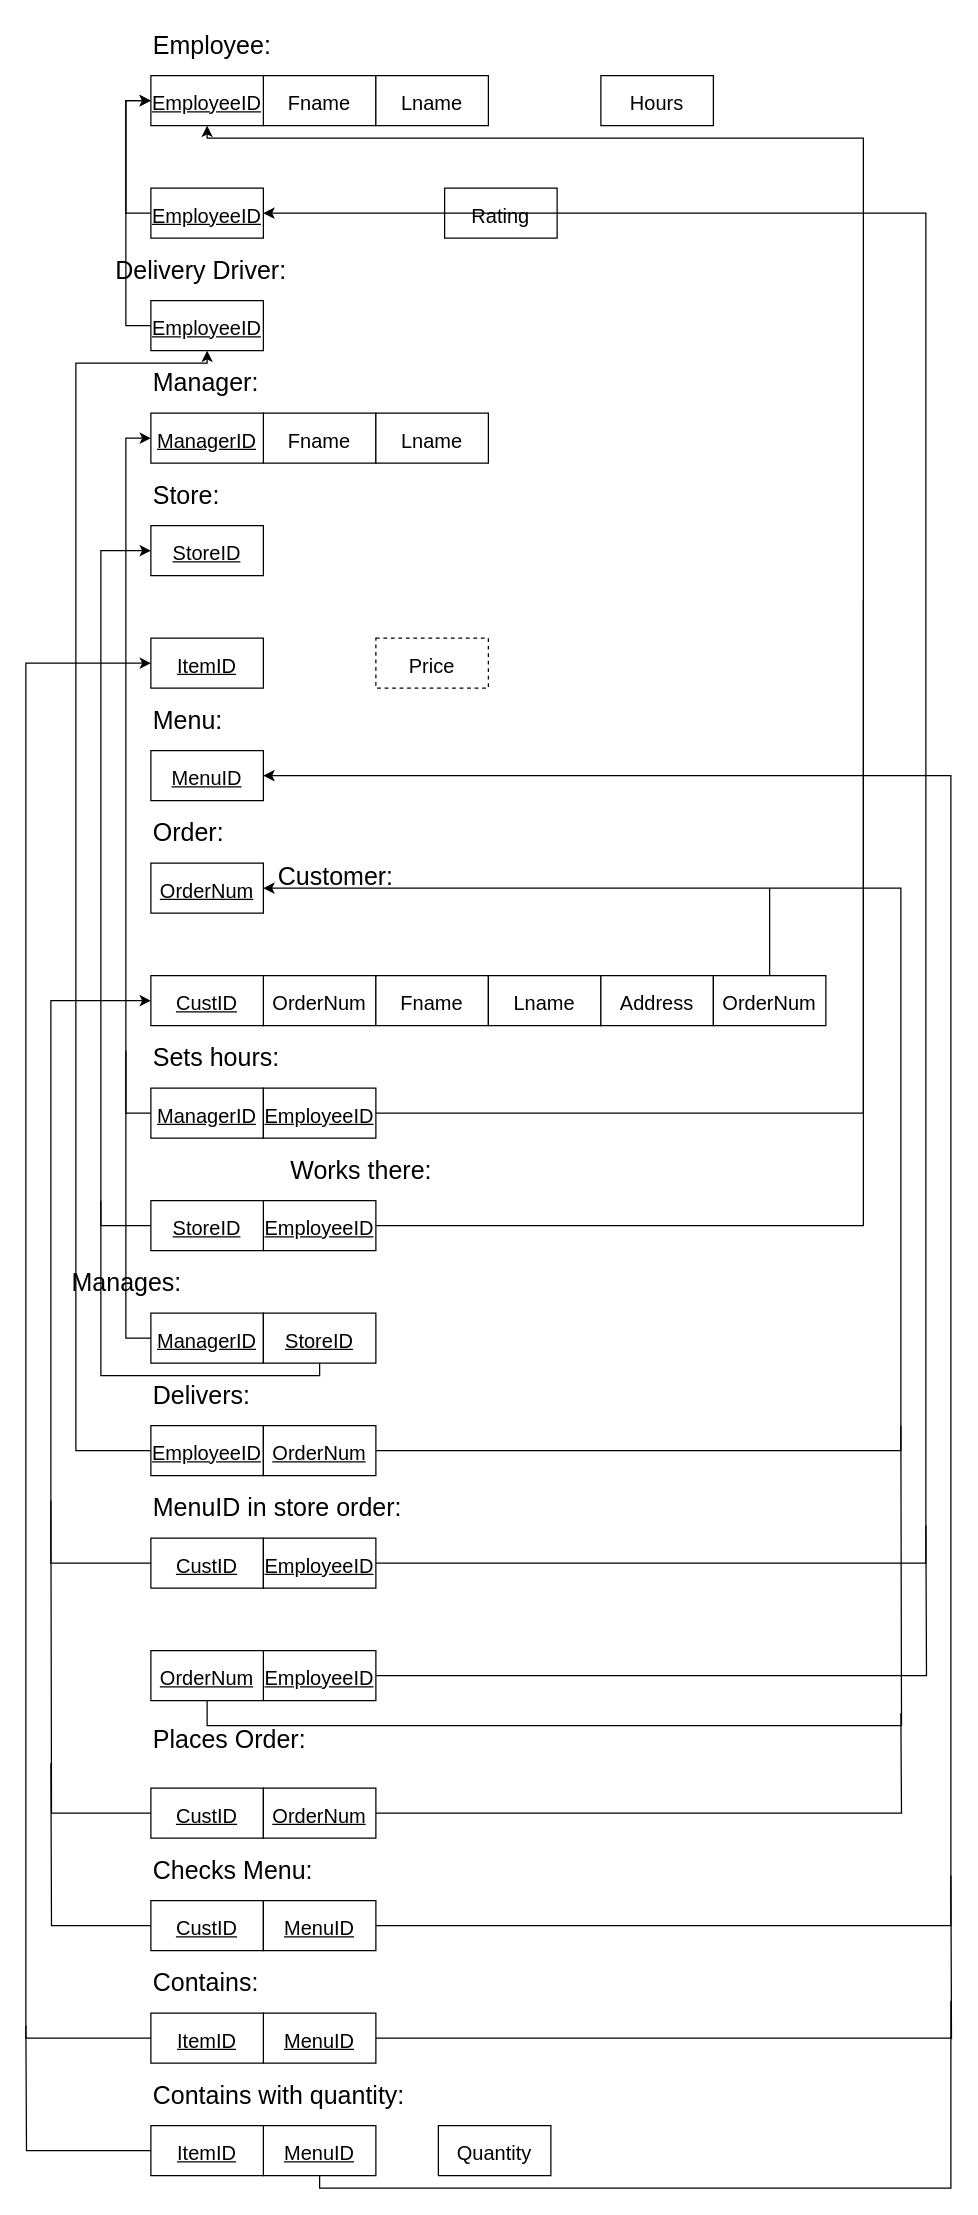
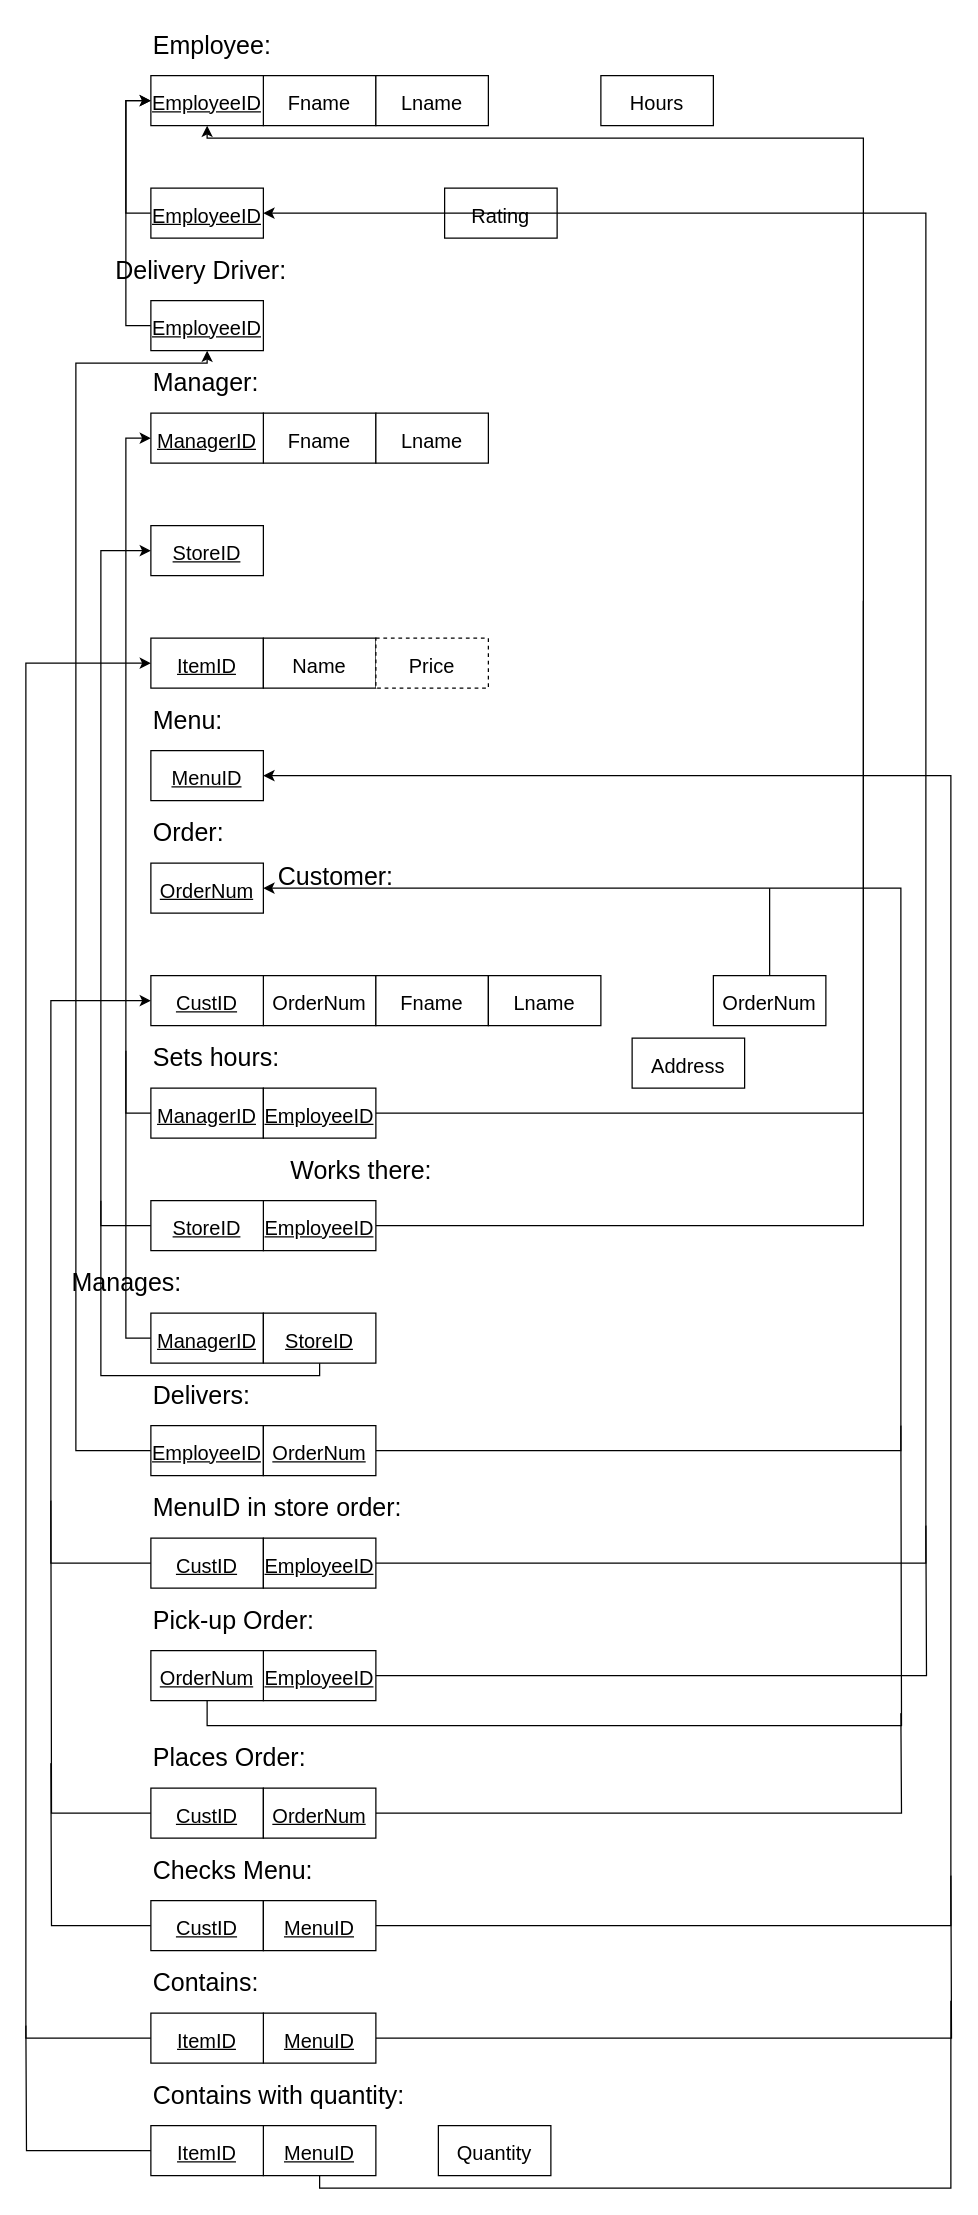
(194, 494) -> none
none -> (319, 663)
(657, 1001) -> (688, 1063)
none -> (238, 1619)
(238, 1738) -> (238, 1757)
